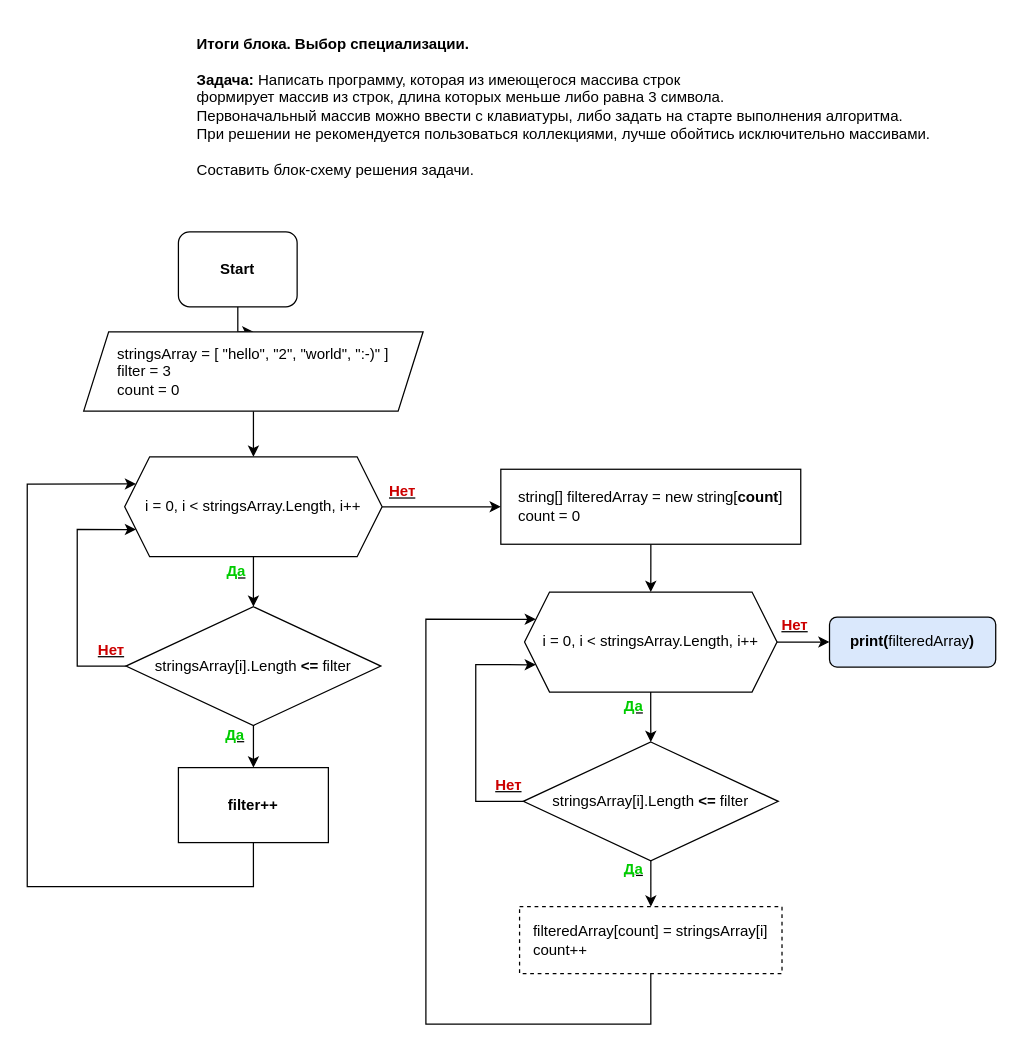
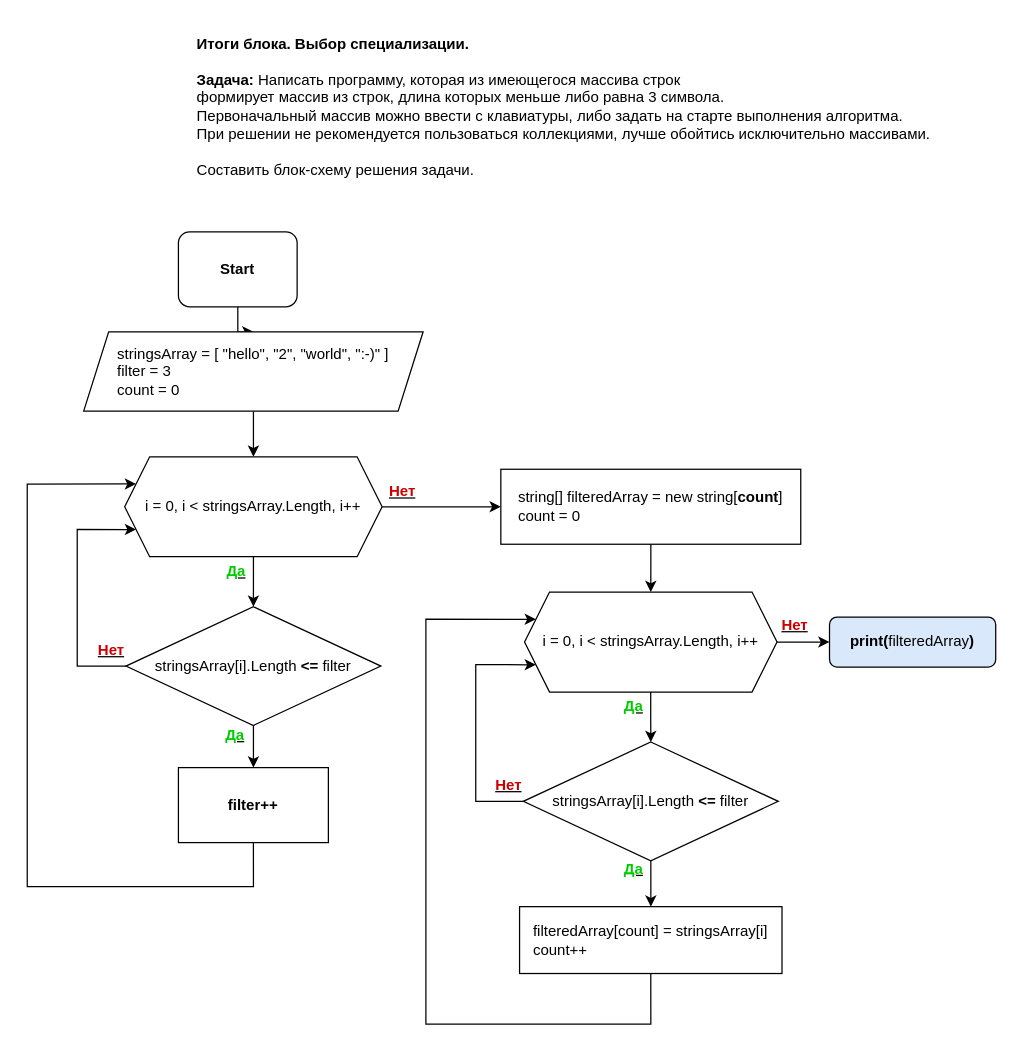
(651, 940) -> (651, 940)
